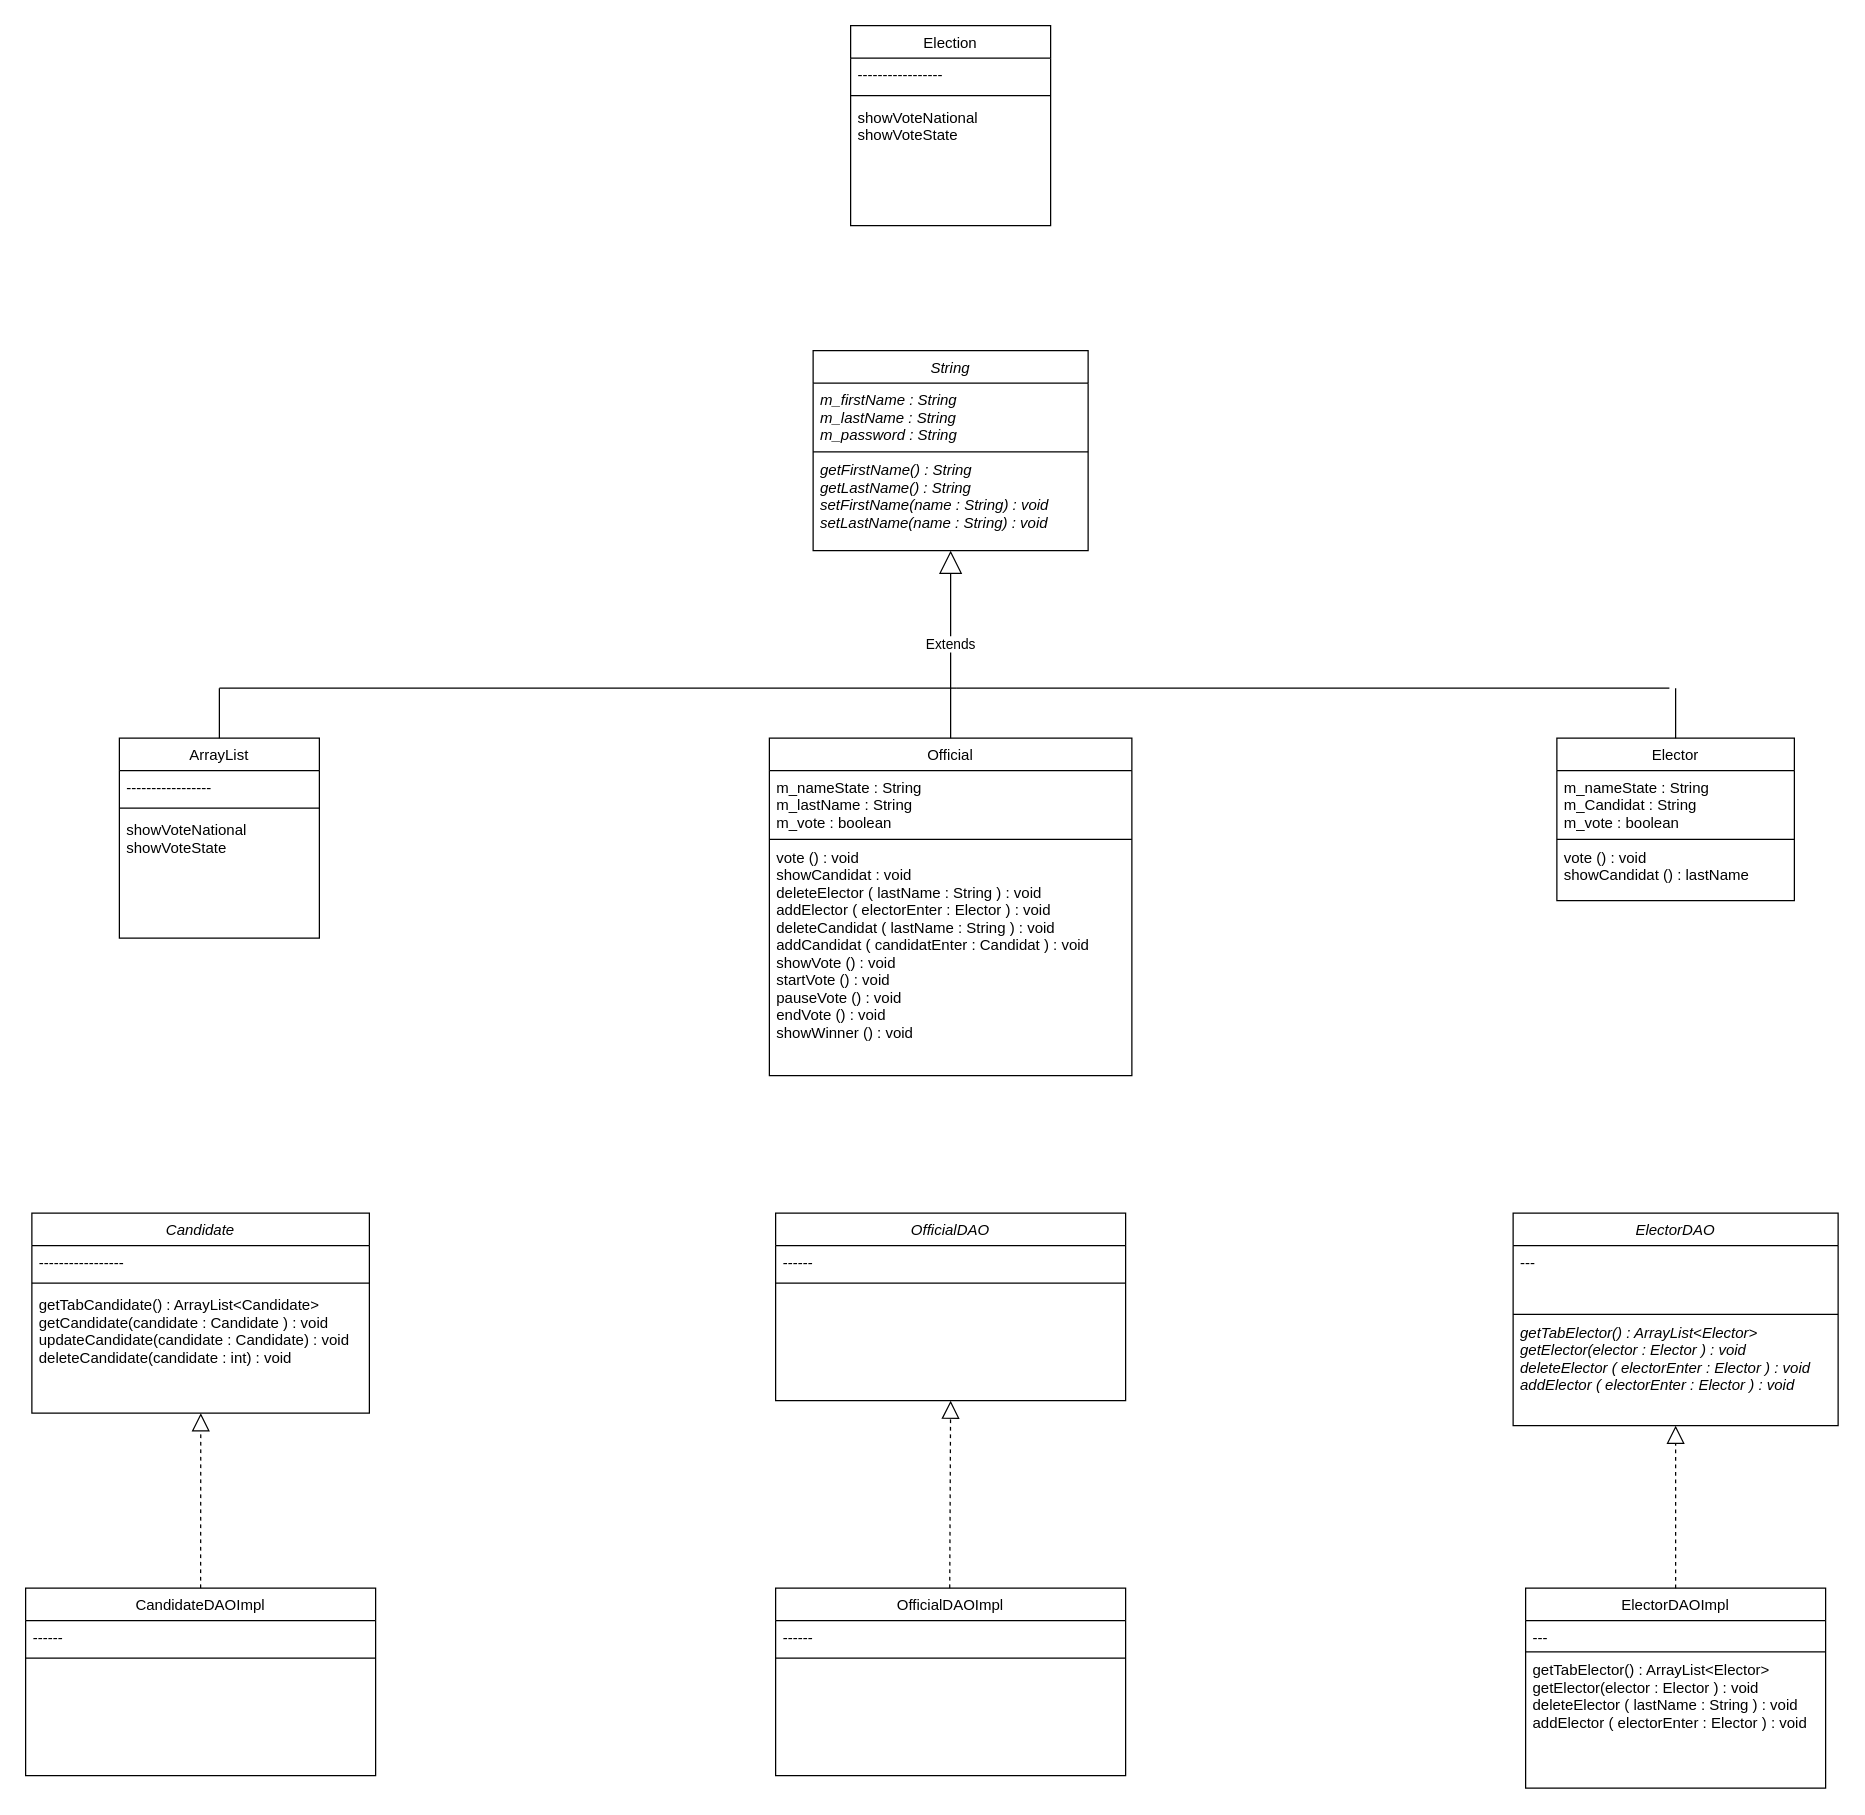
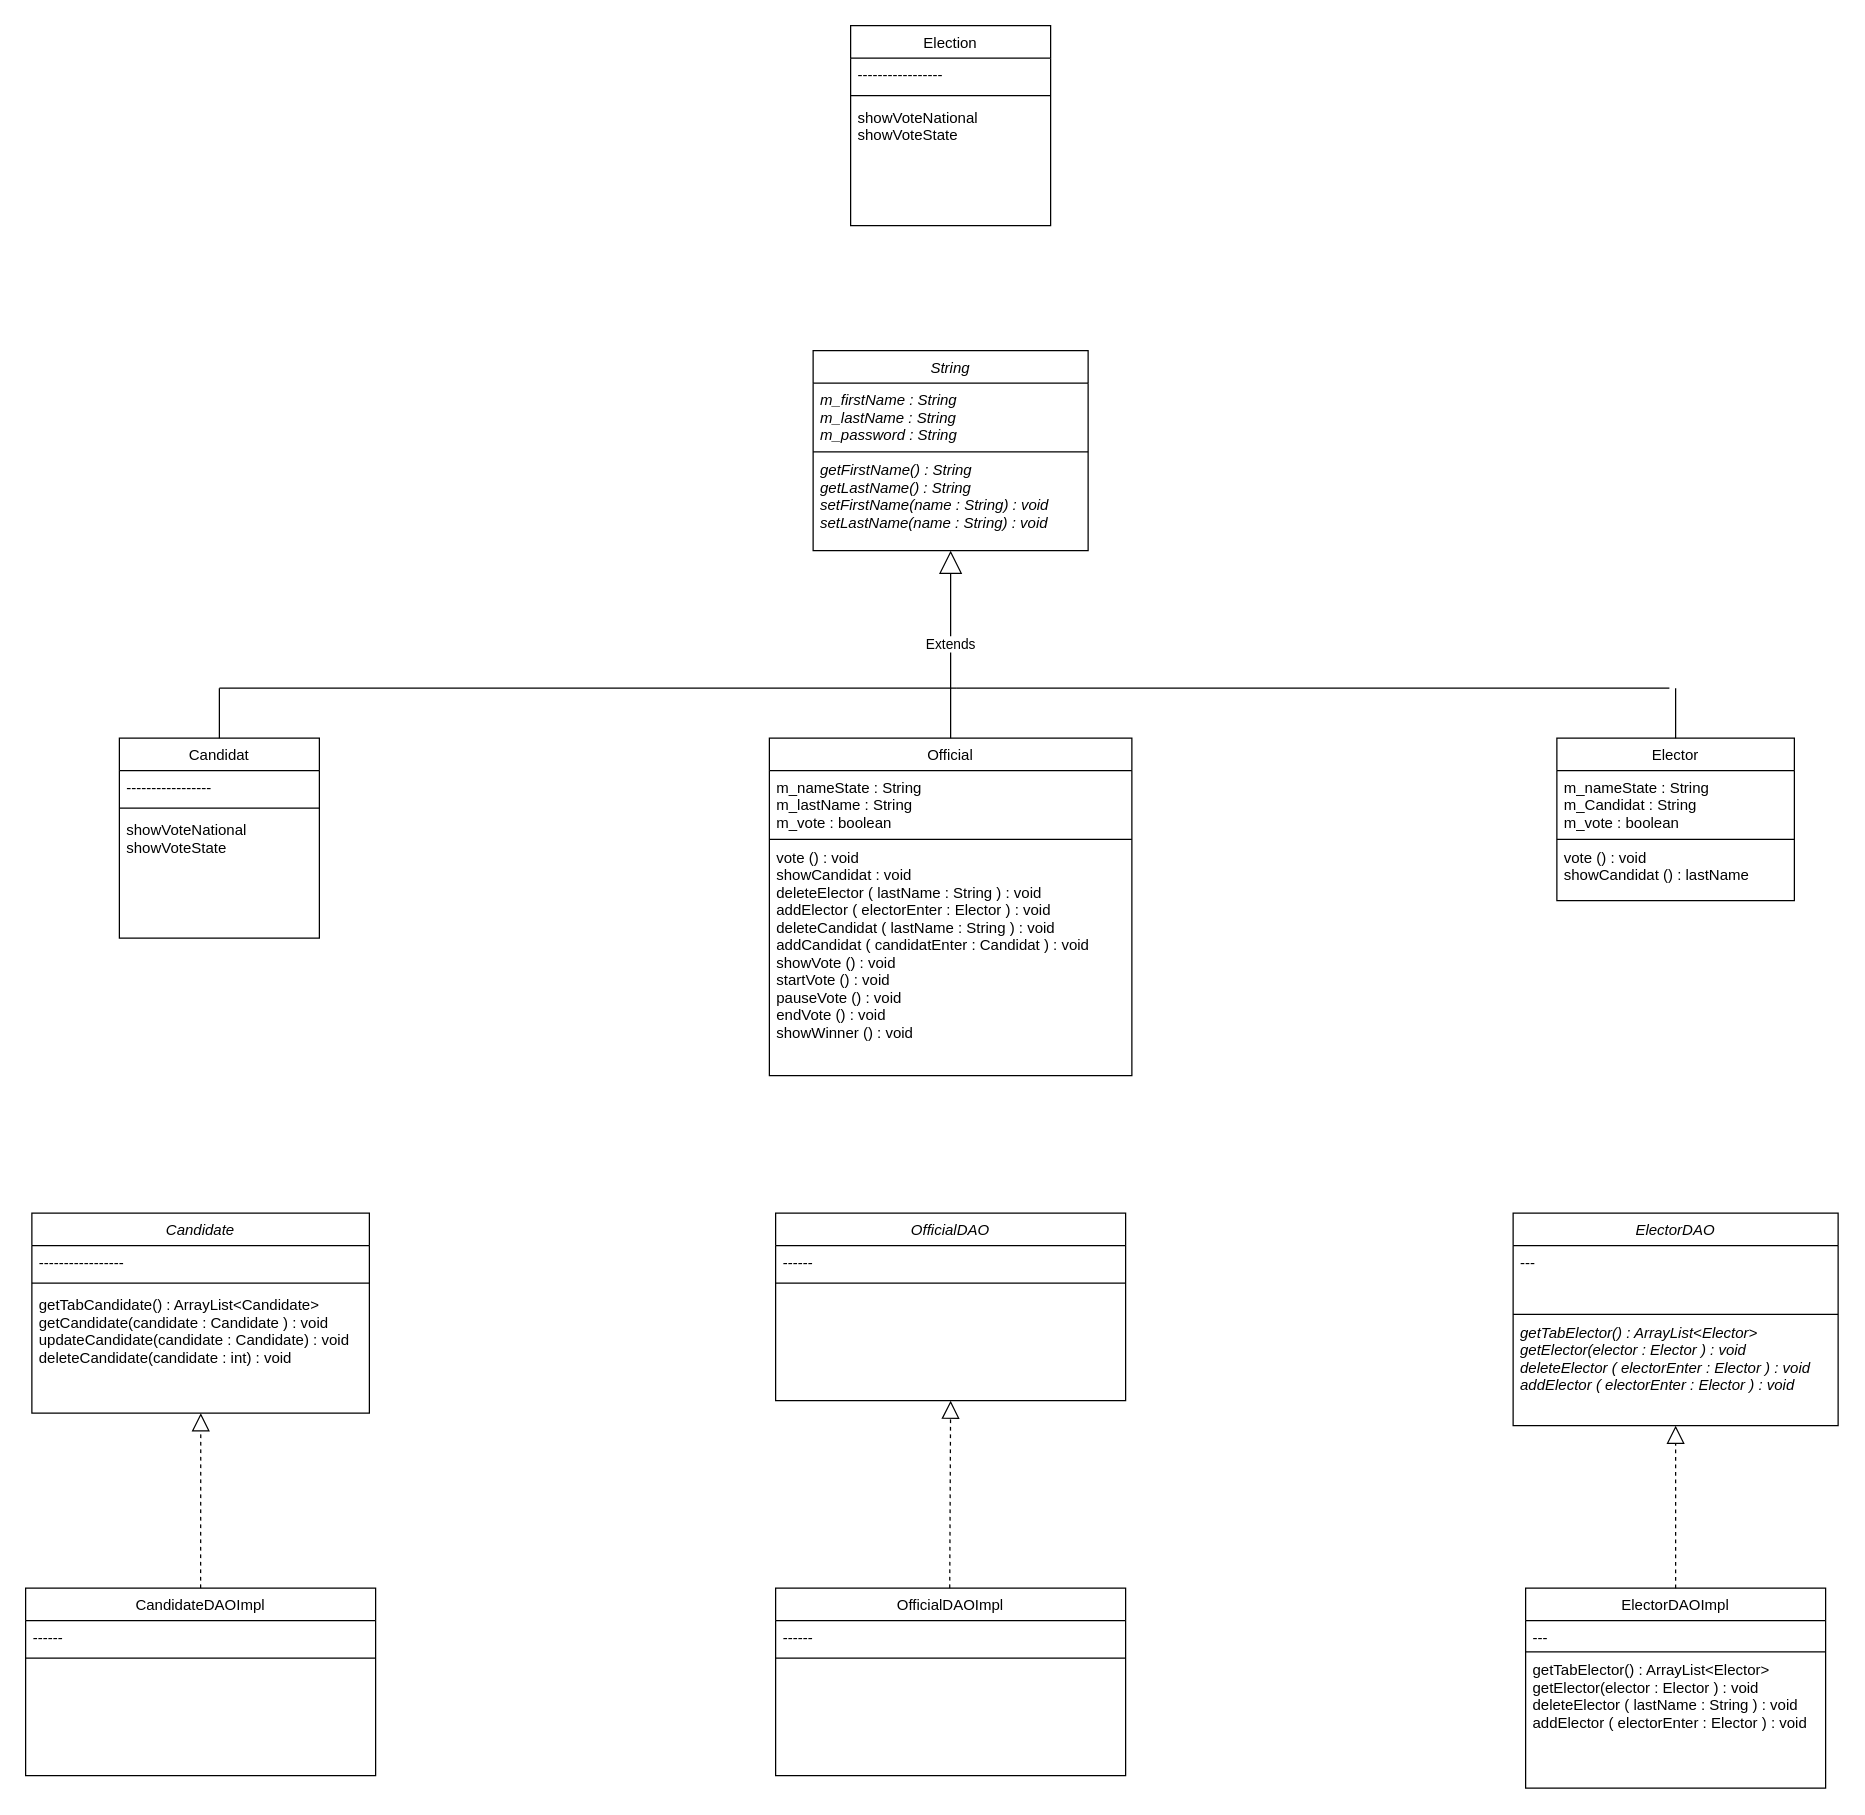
(219, 755) -> (219, 755)
